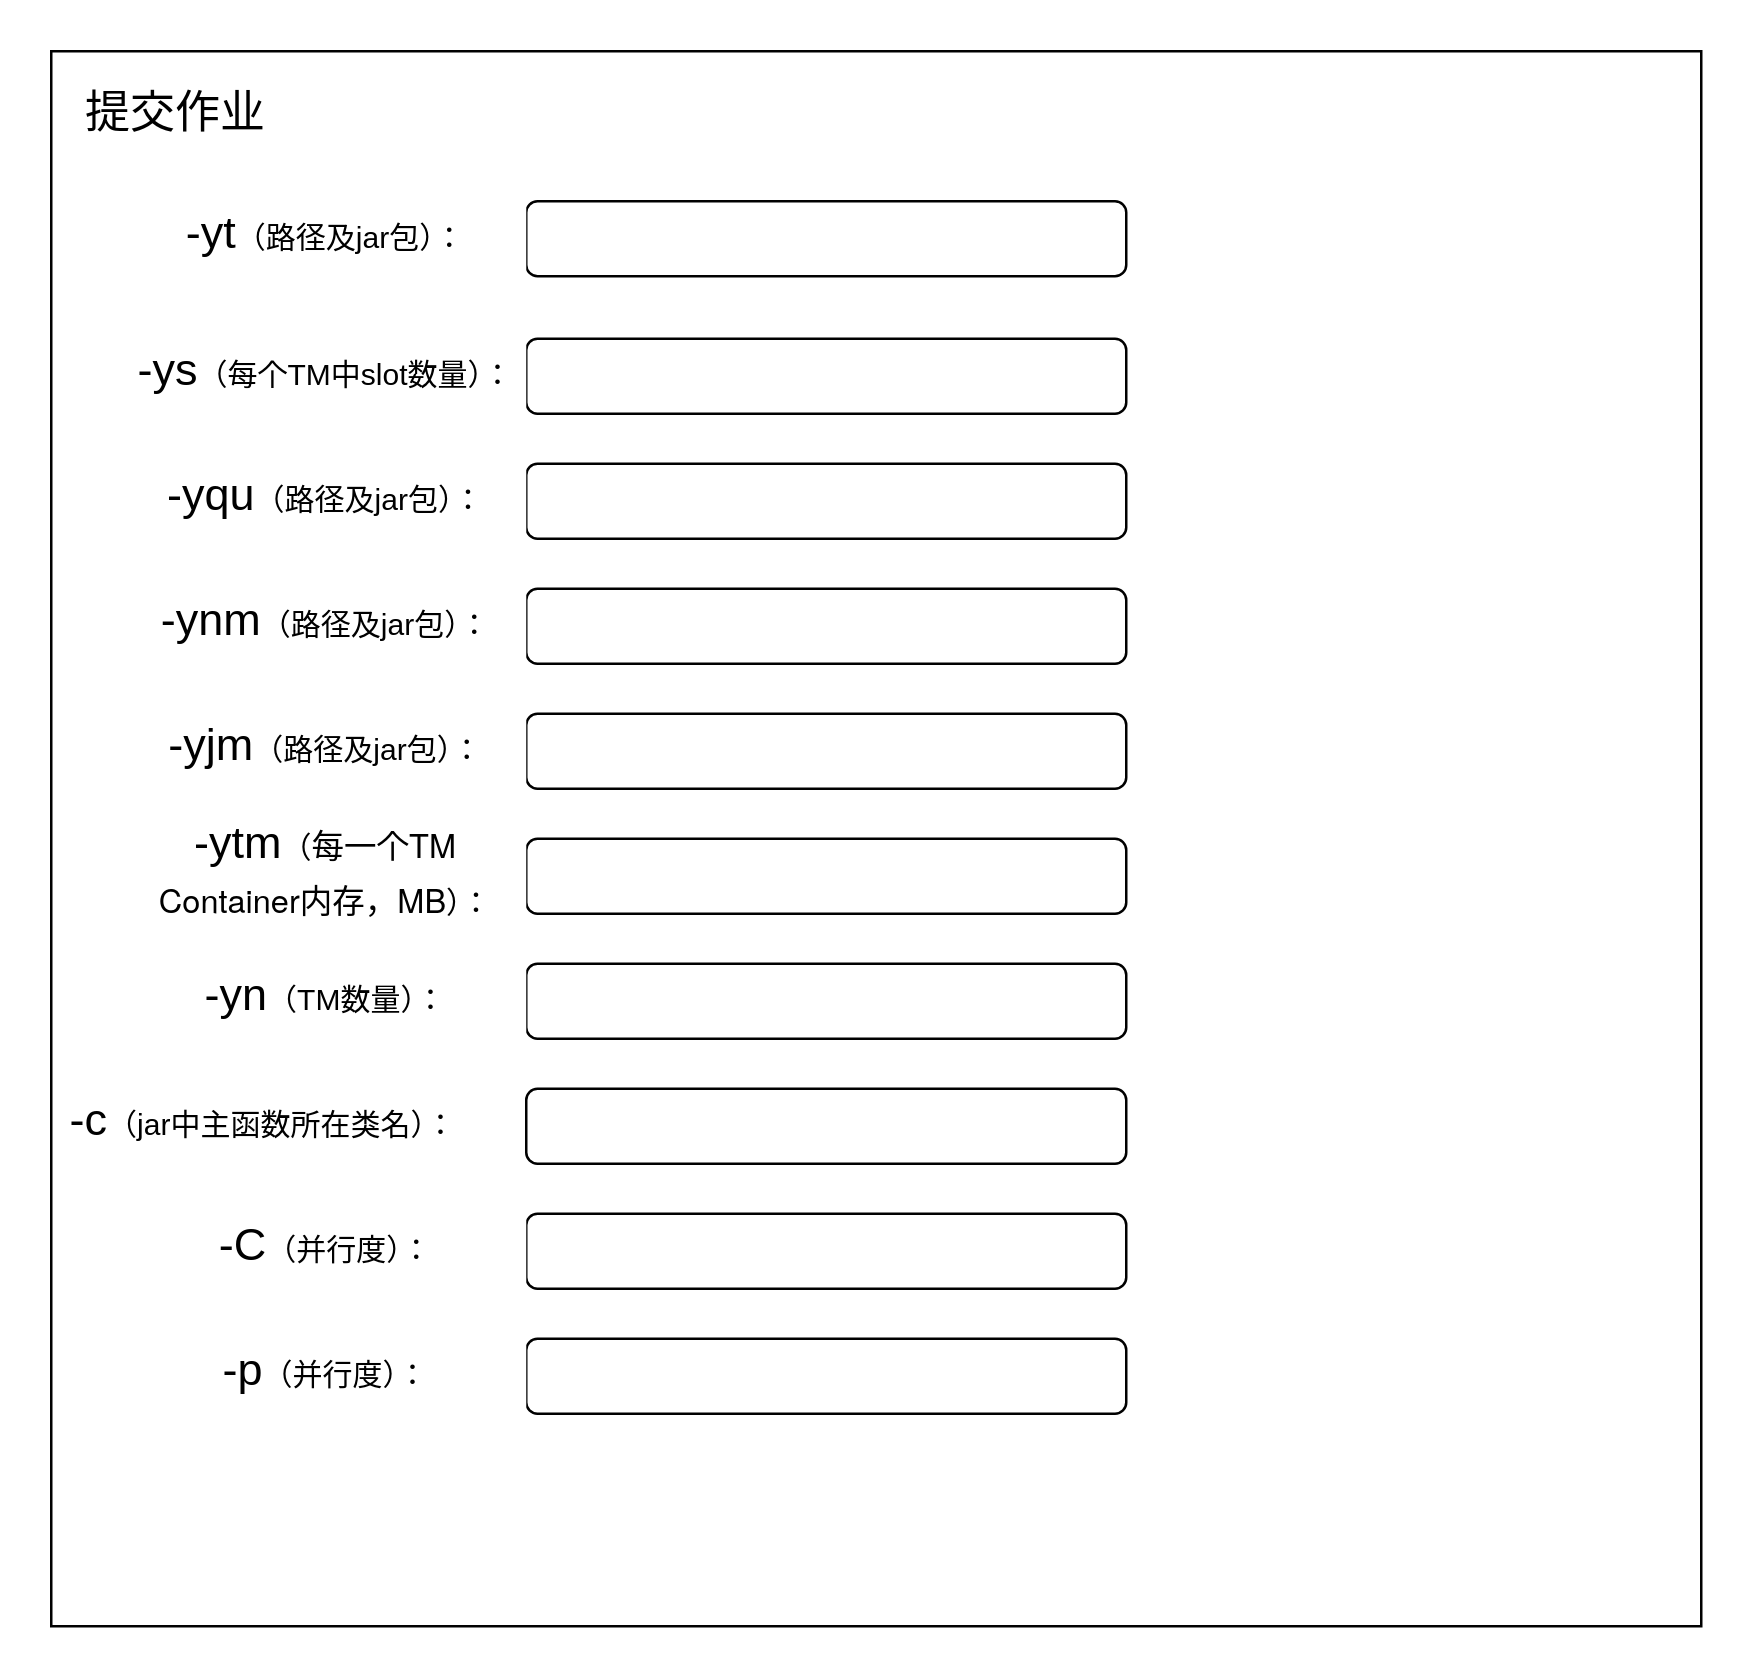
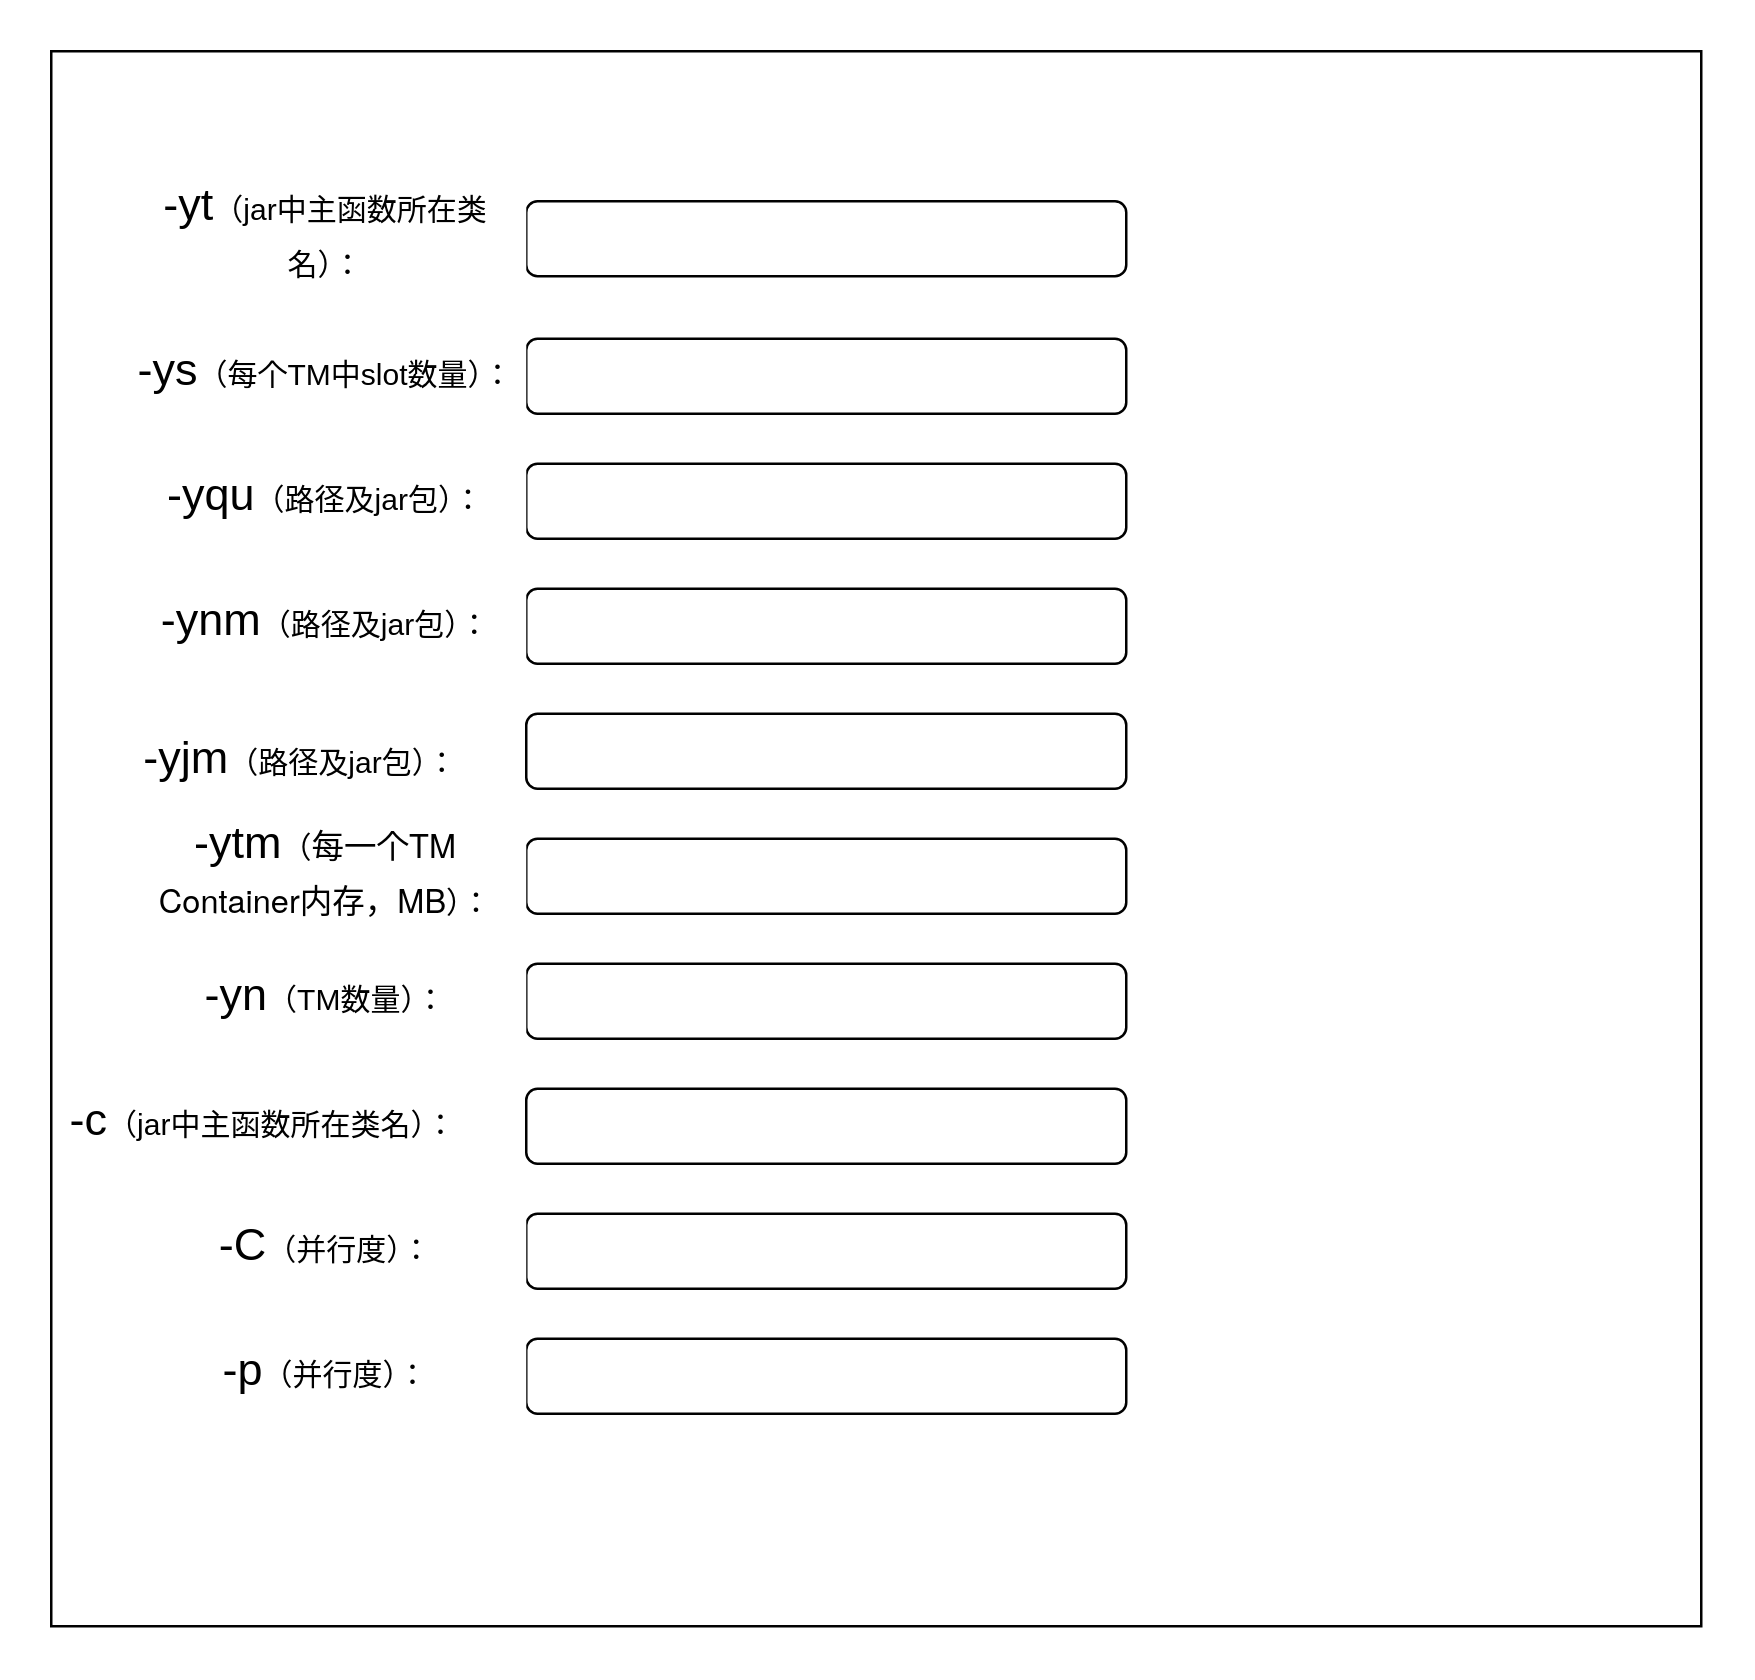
(176, 114) -> none
(326, 234) -> (326, 234)
(326, 745) -> (301, 758)
